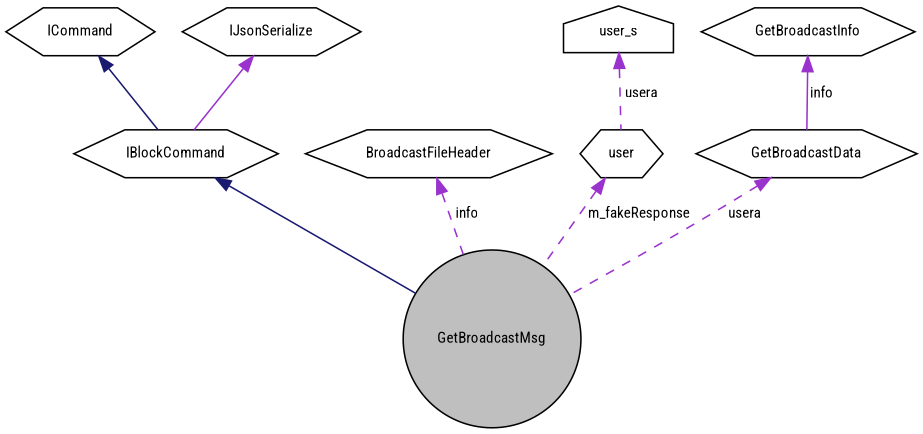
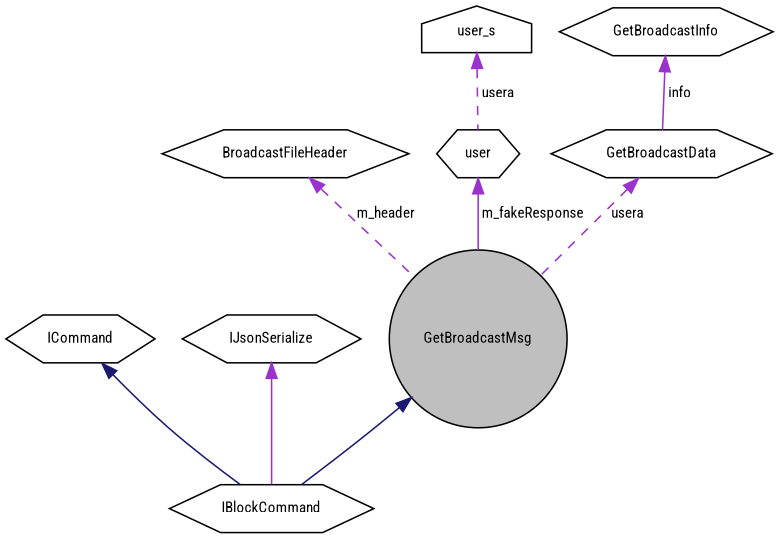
(466, 214) -> (384, 214)
(569, 229) -> (478, 222)
(322, 239) -> (351, 447)
